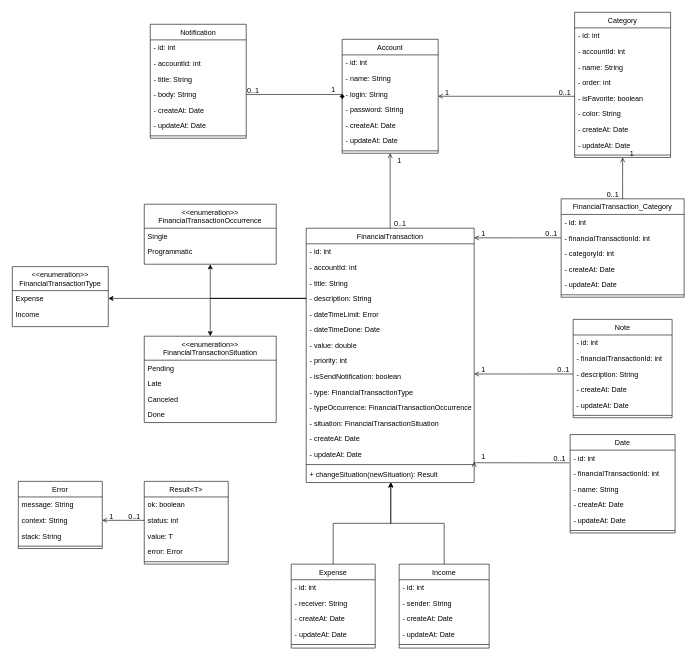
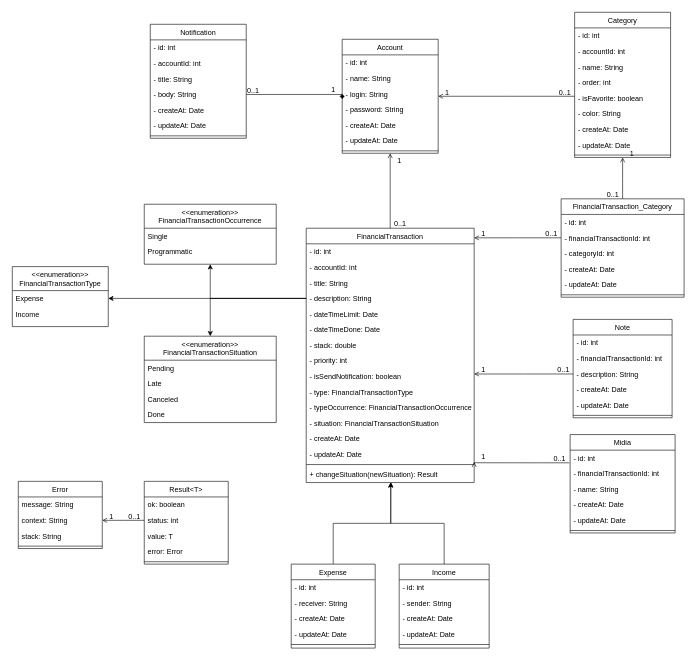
(349, 314) -> (347, 314)
(336, 346) -> (337, 346)
(623, 443) -> (623, 443)
